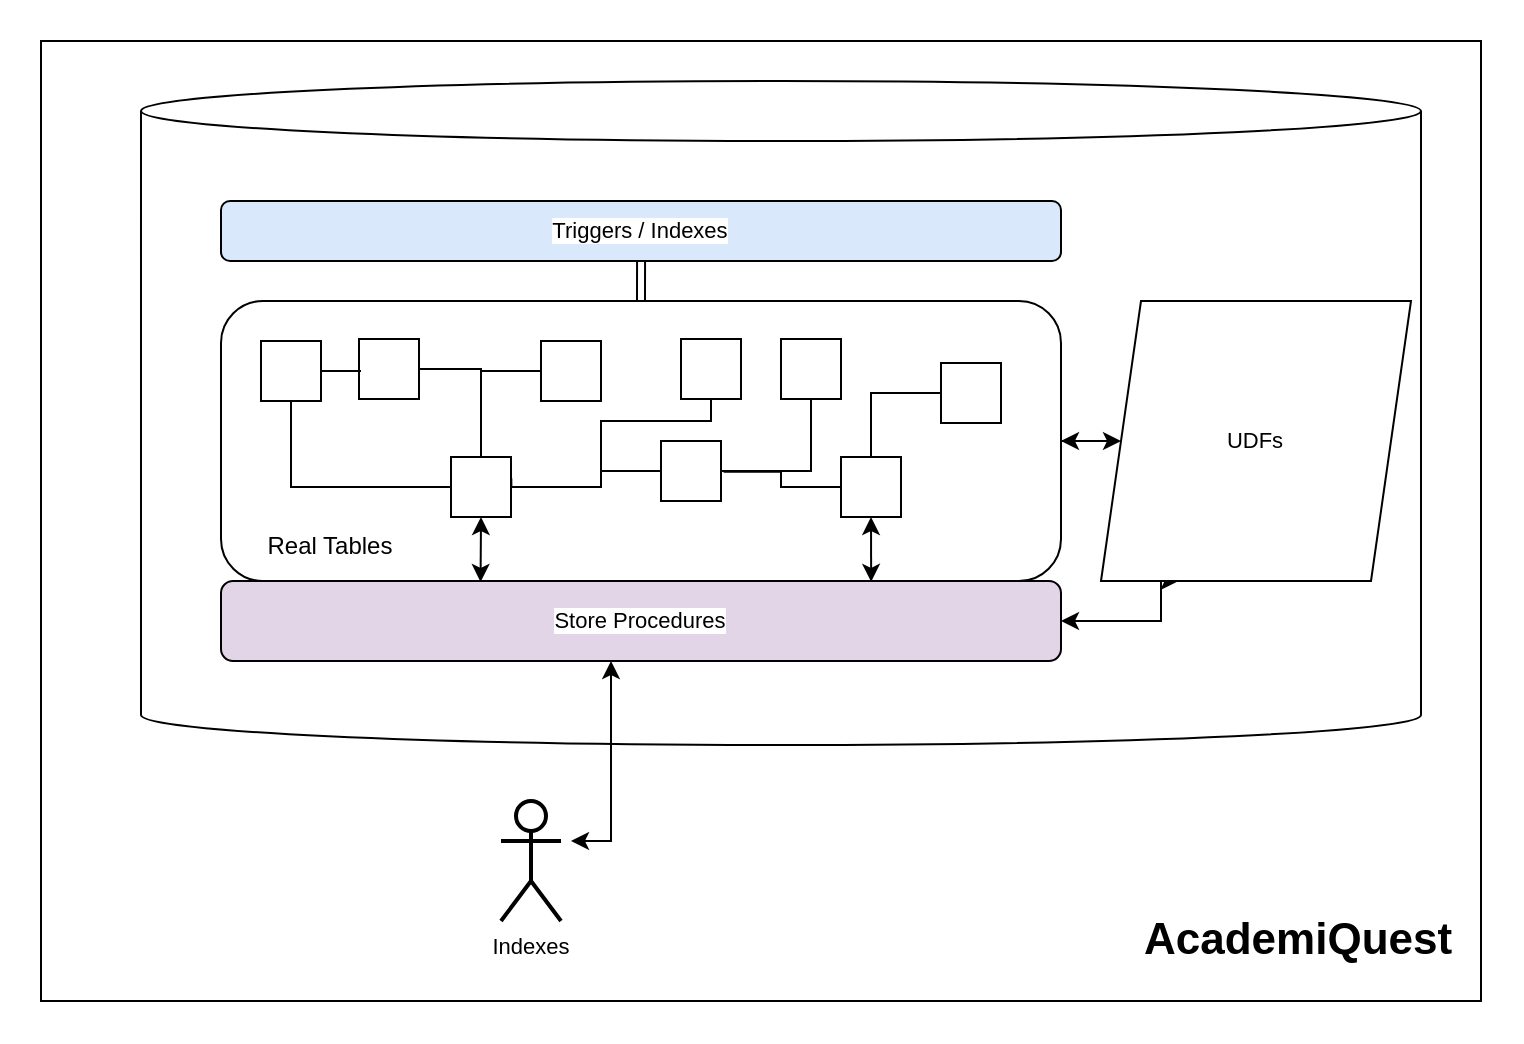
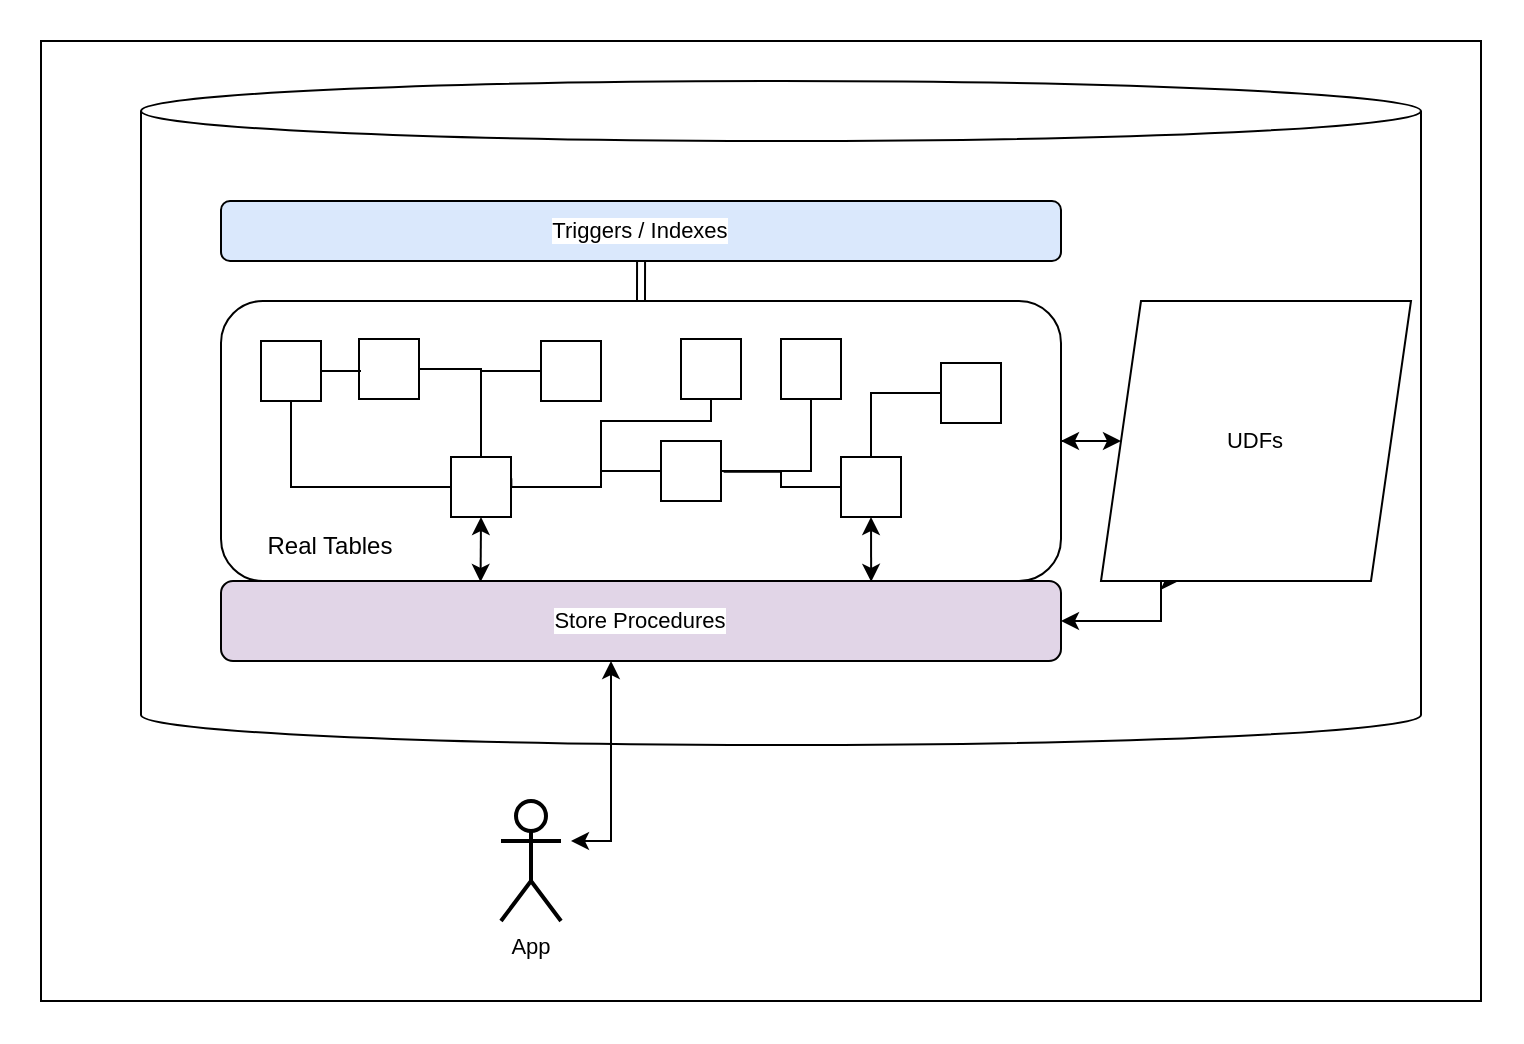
(1301, 941) -> none
(532, 948) -> (532, 948)
